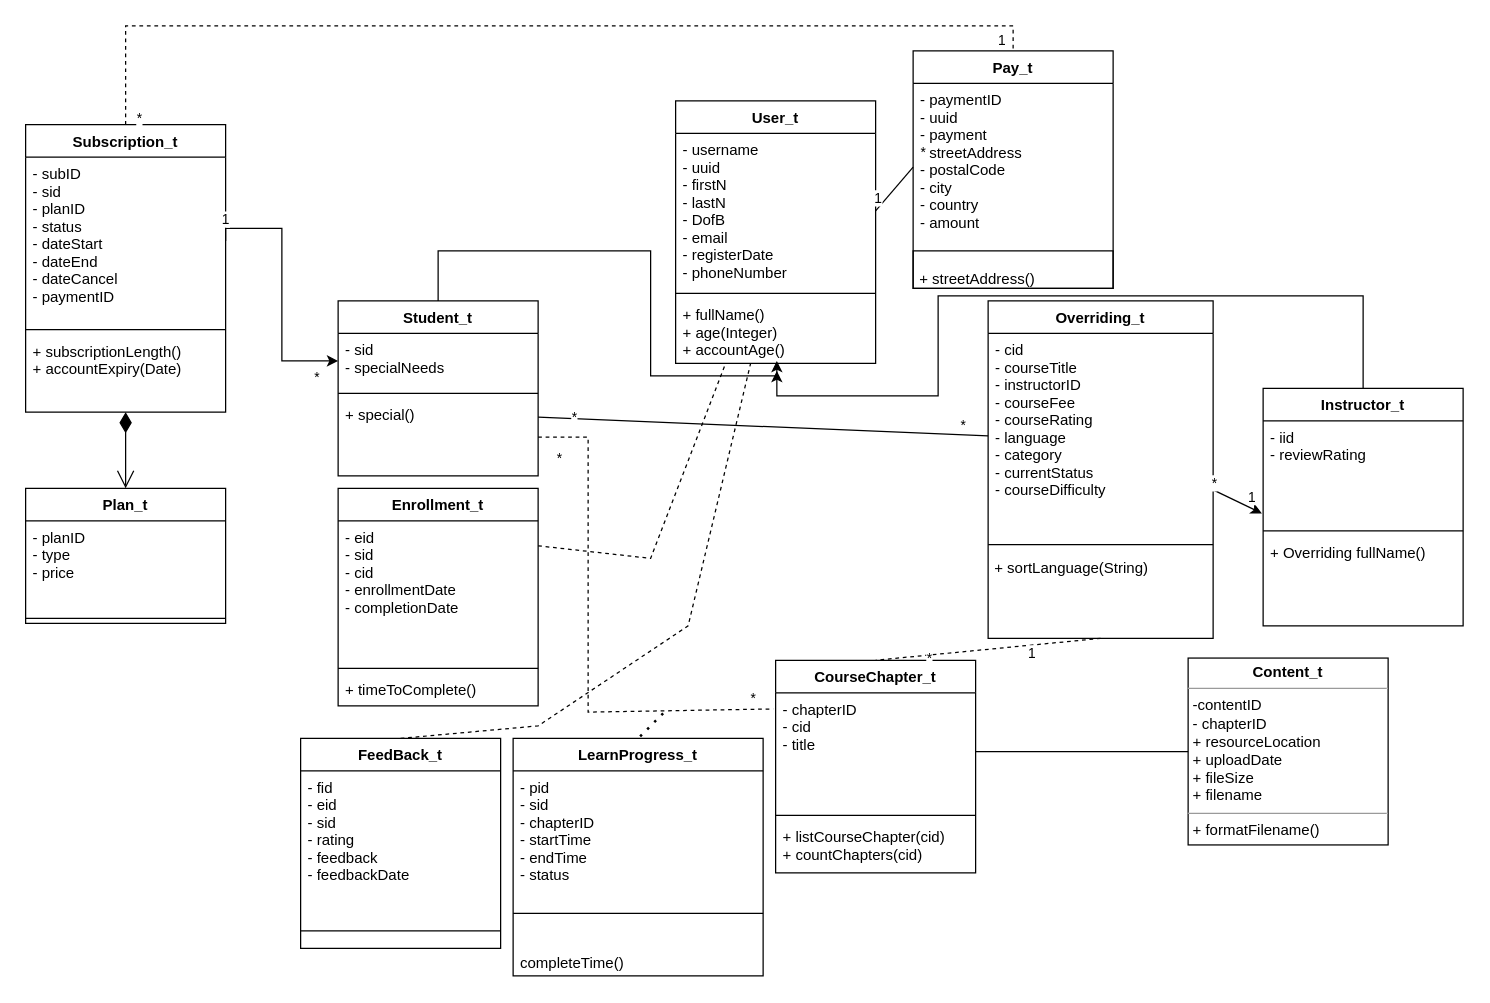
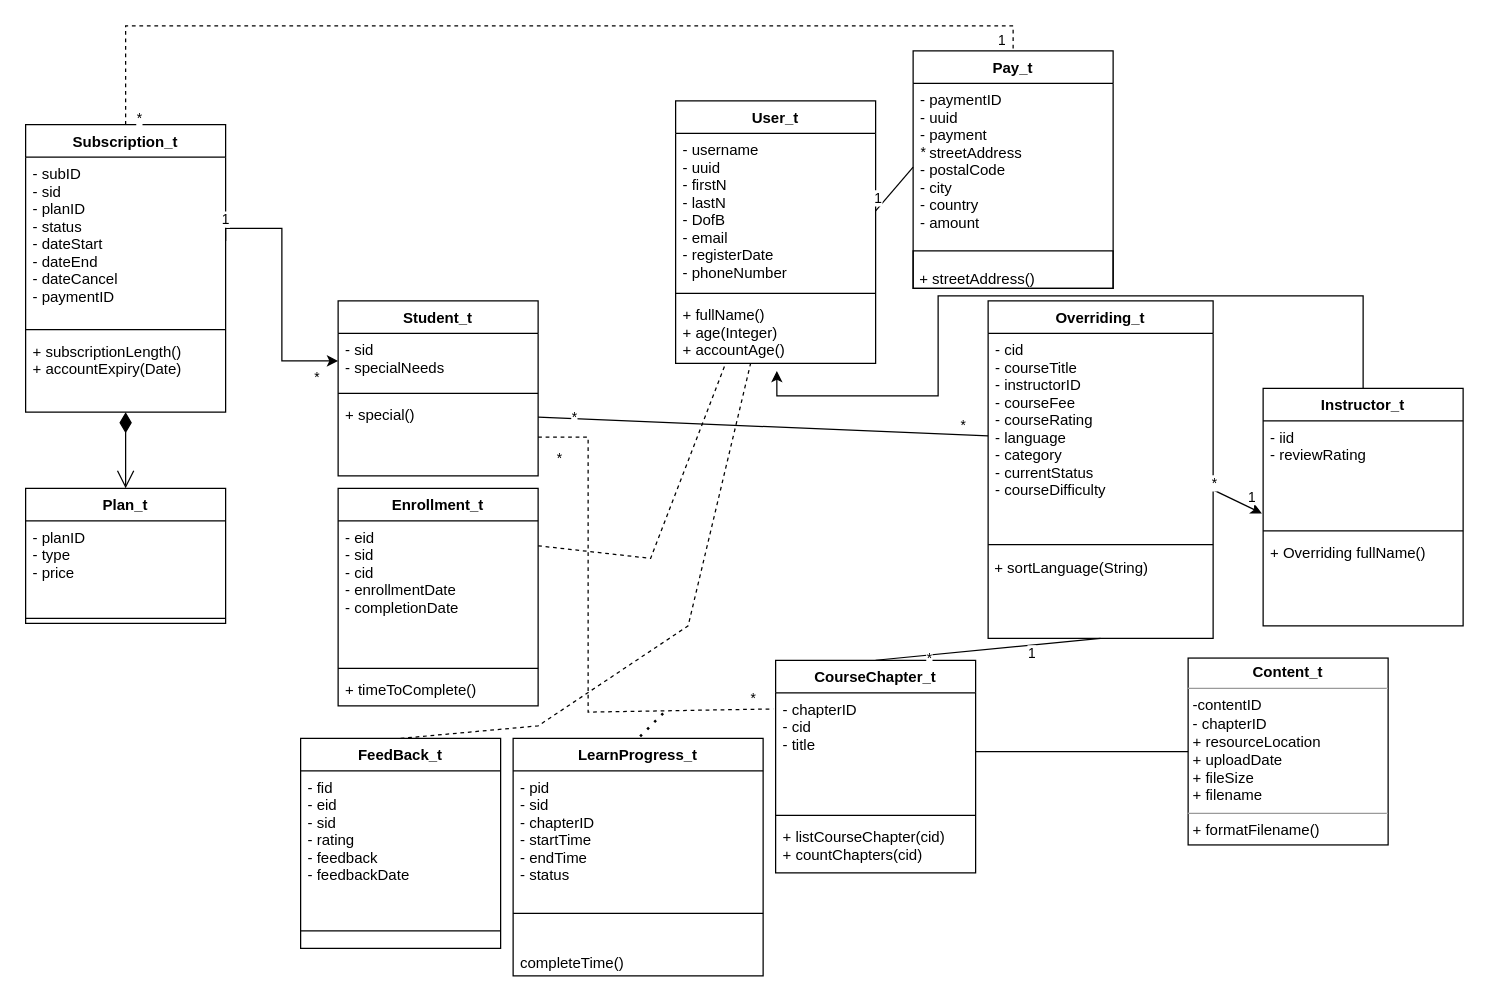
(649, 251) -> none
(1006, 647) -> (1006, 647)
